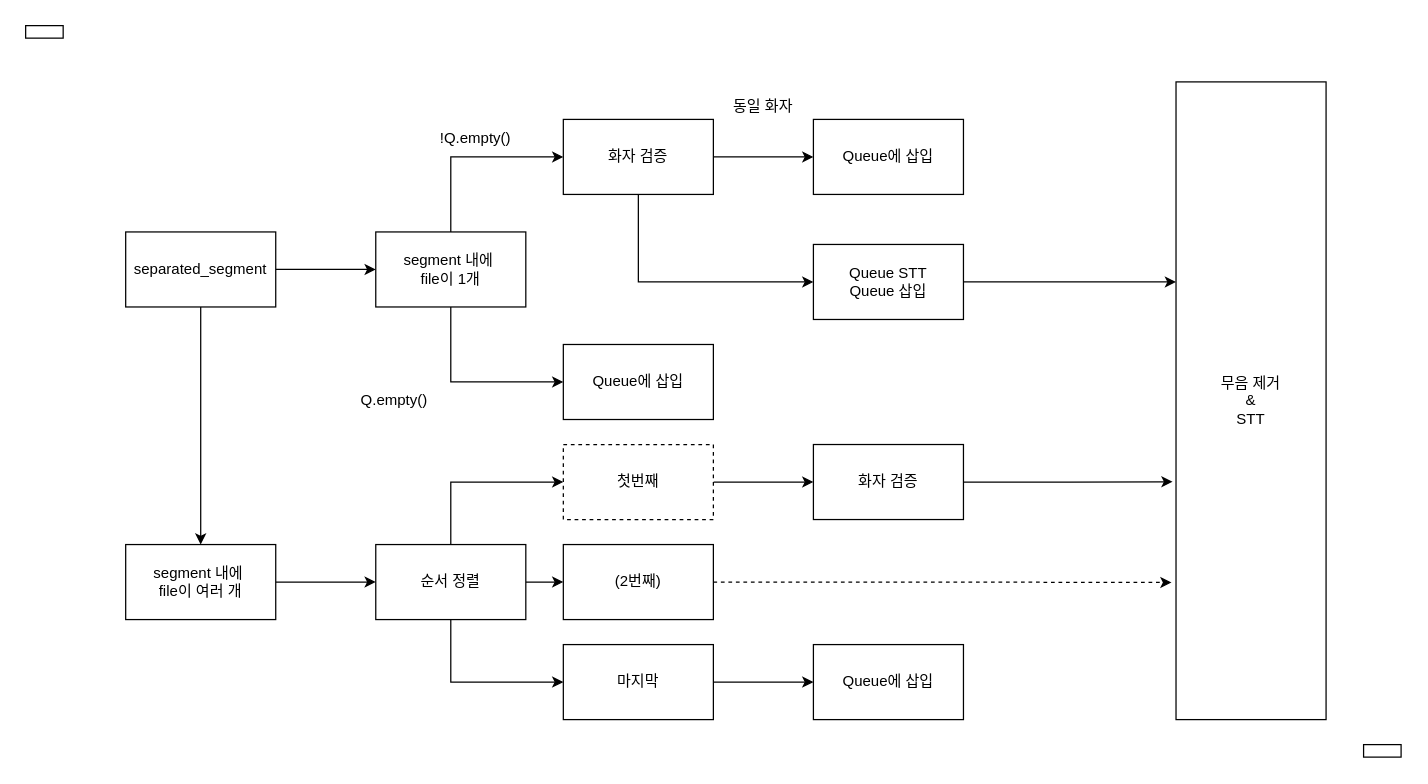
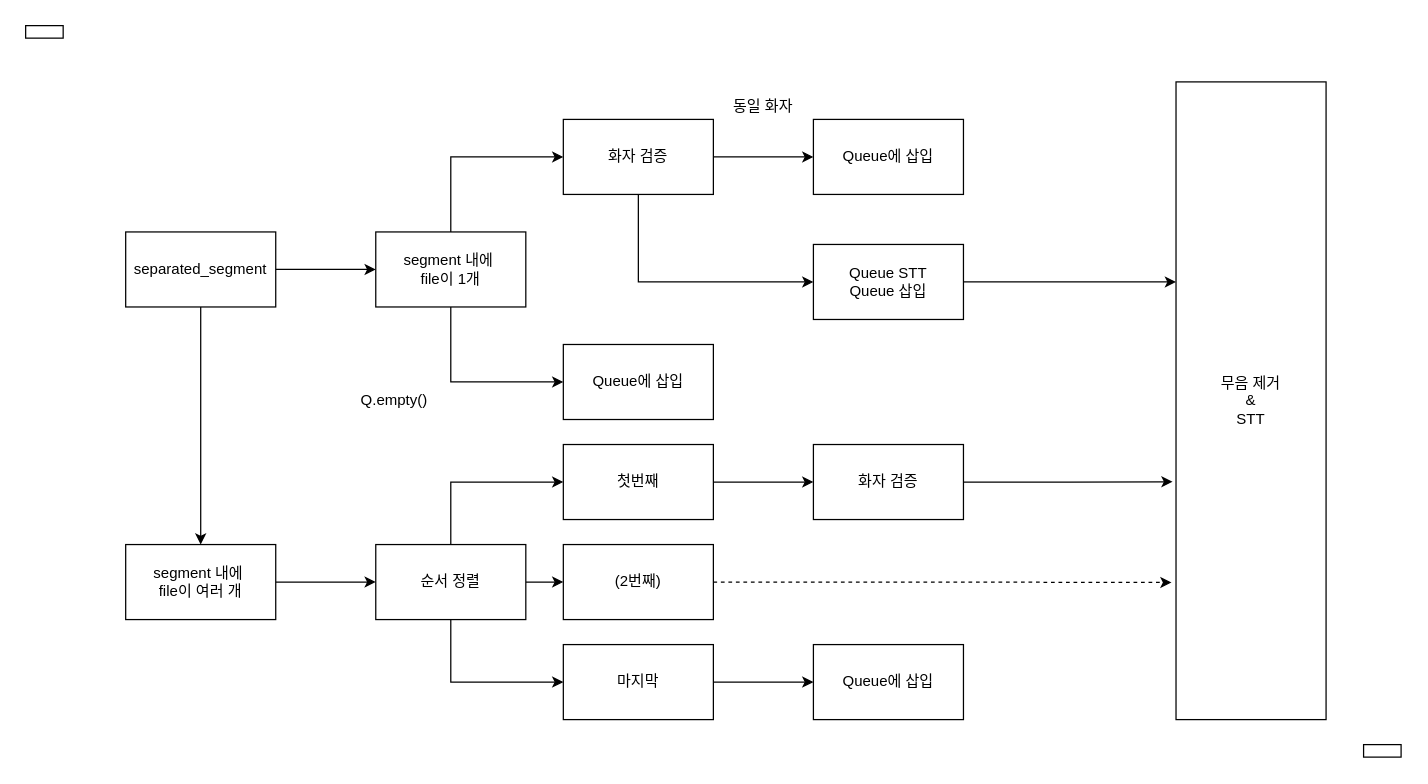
(476, 138) -> none
(638, 482) -> (638, 482)
